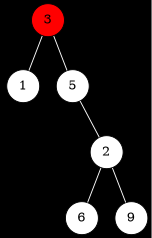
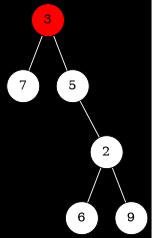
(23, 86) -> (23, 86)
